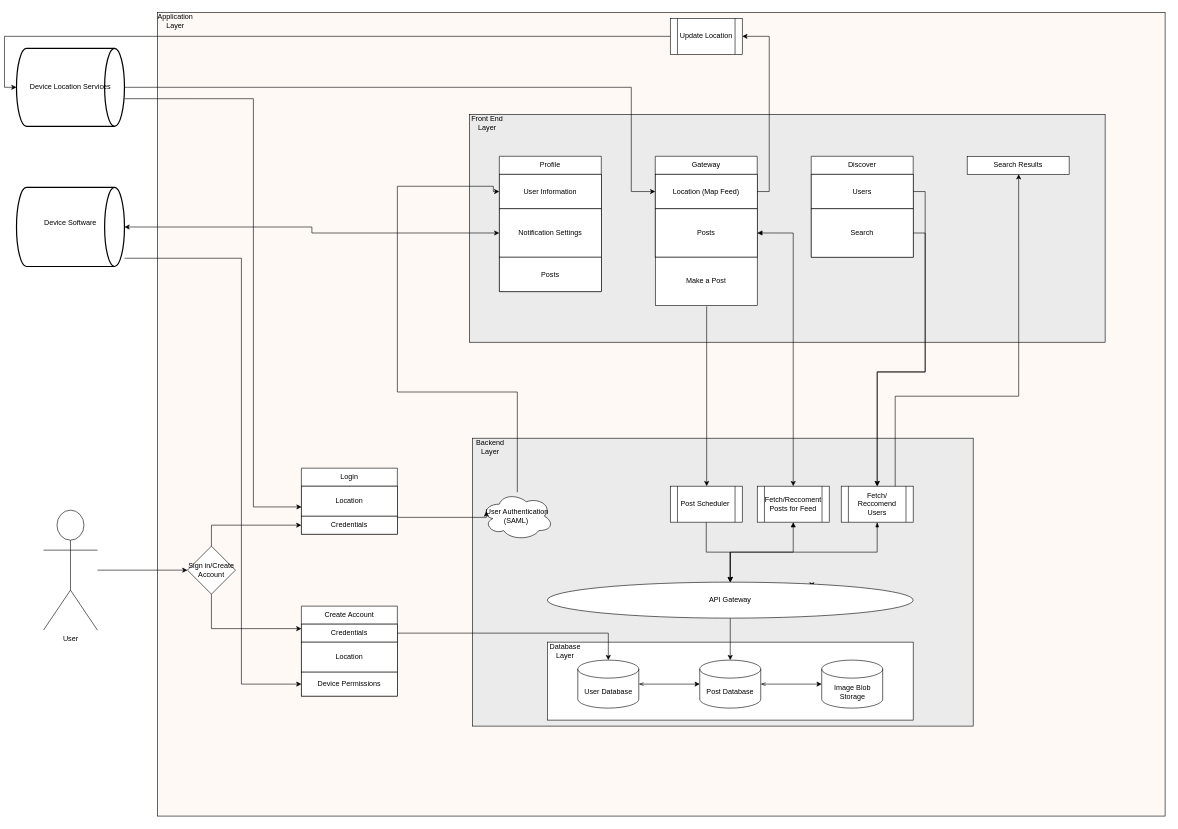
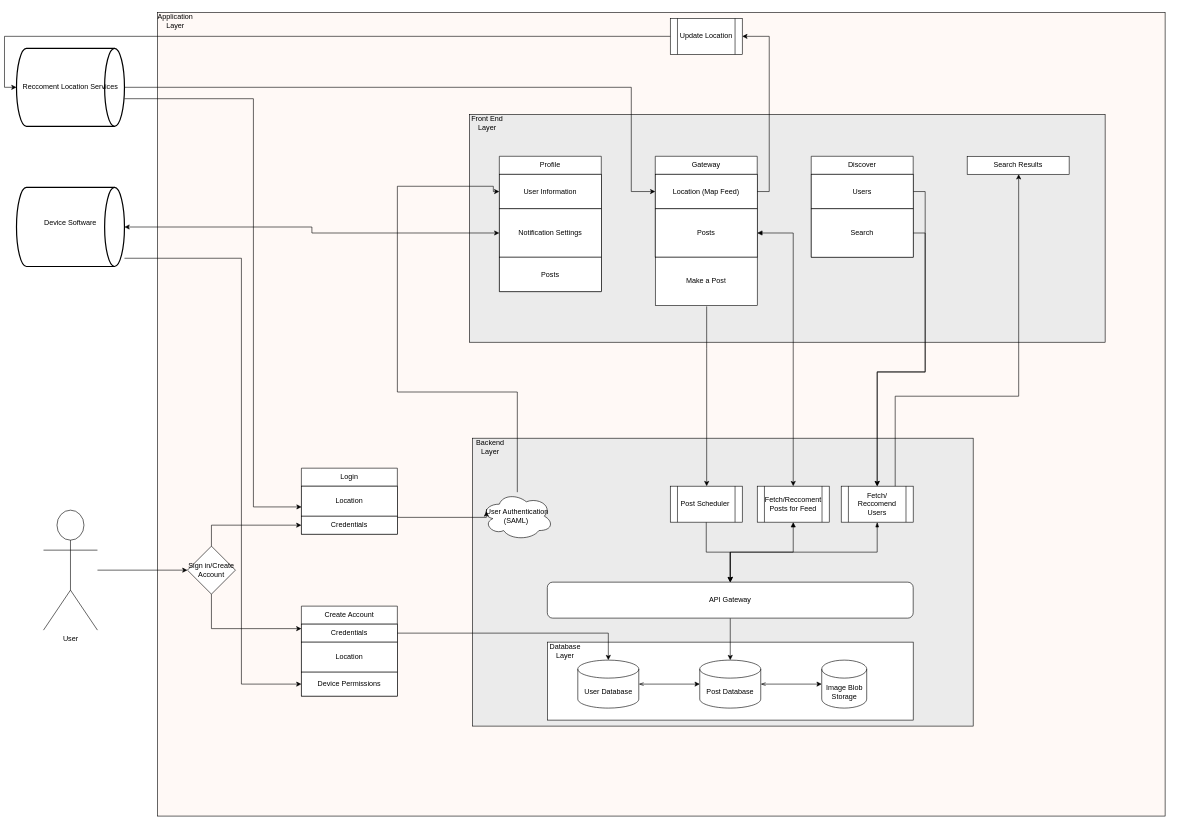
(71, 87) -> (71, 87)
(731, 600) -> (731, 600)
(853, 684) -> (845, 684)
